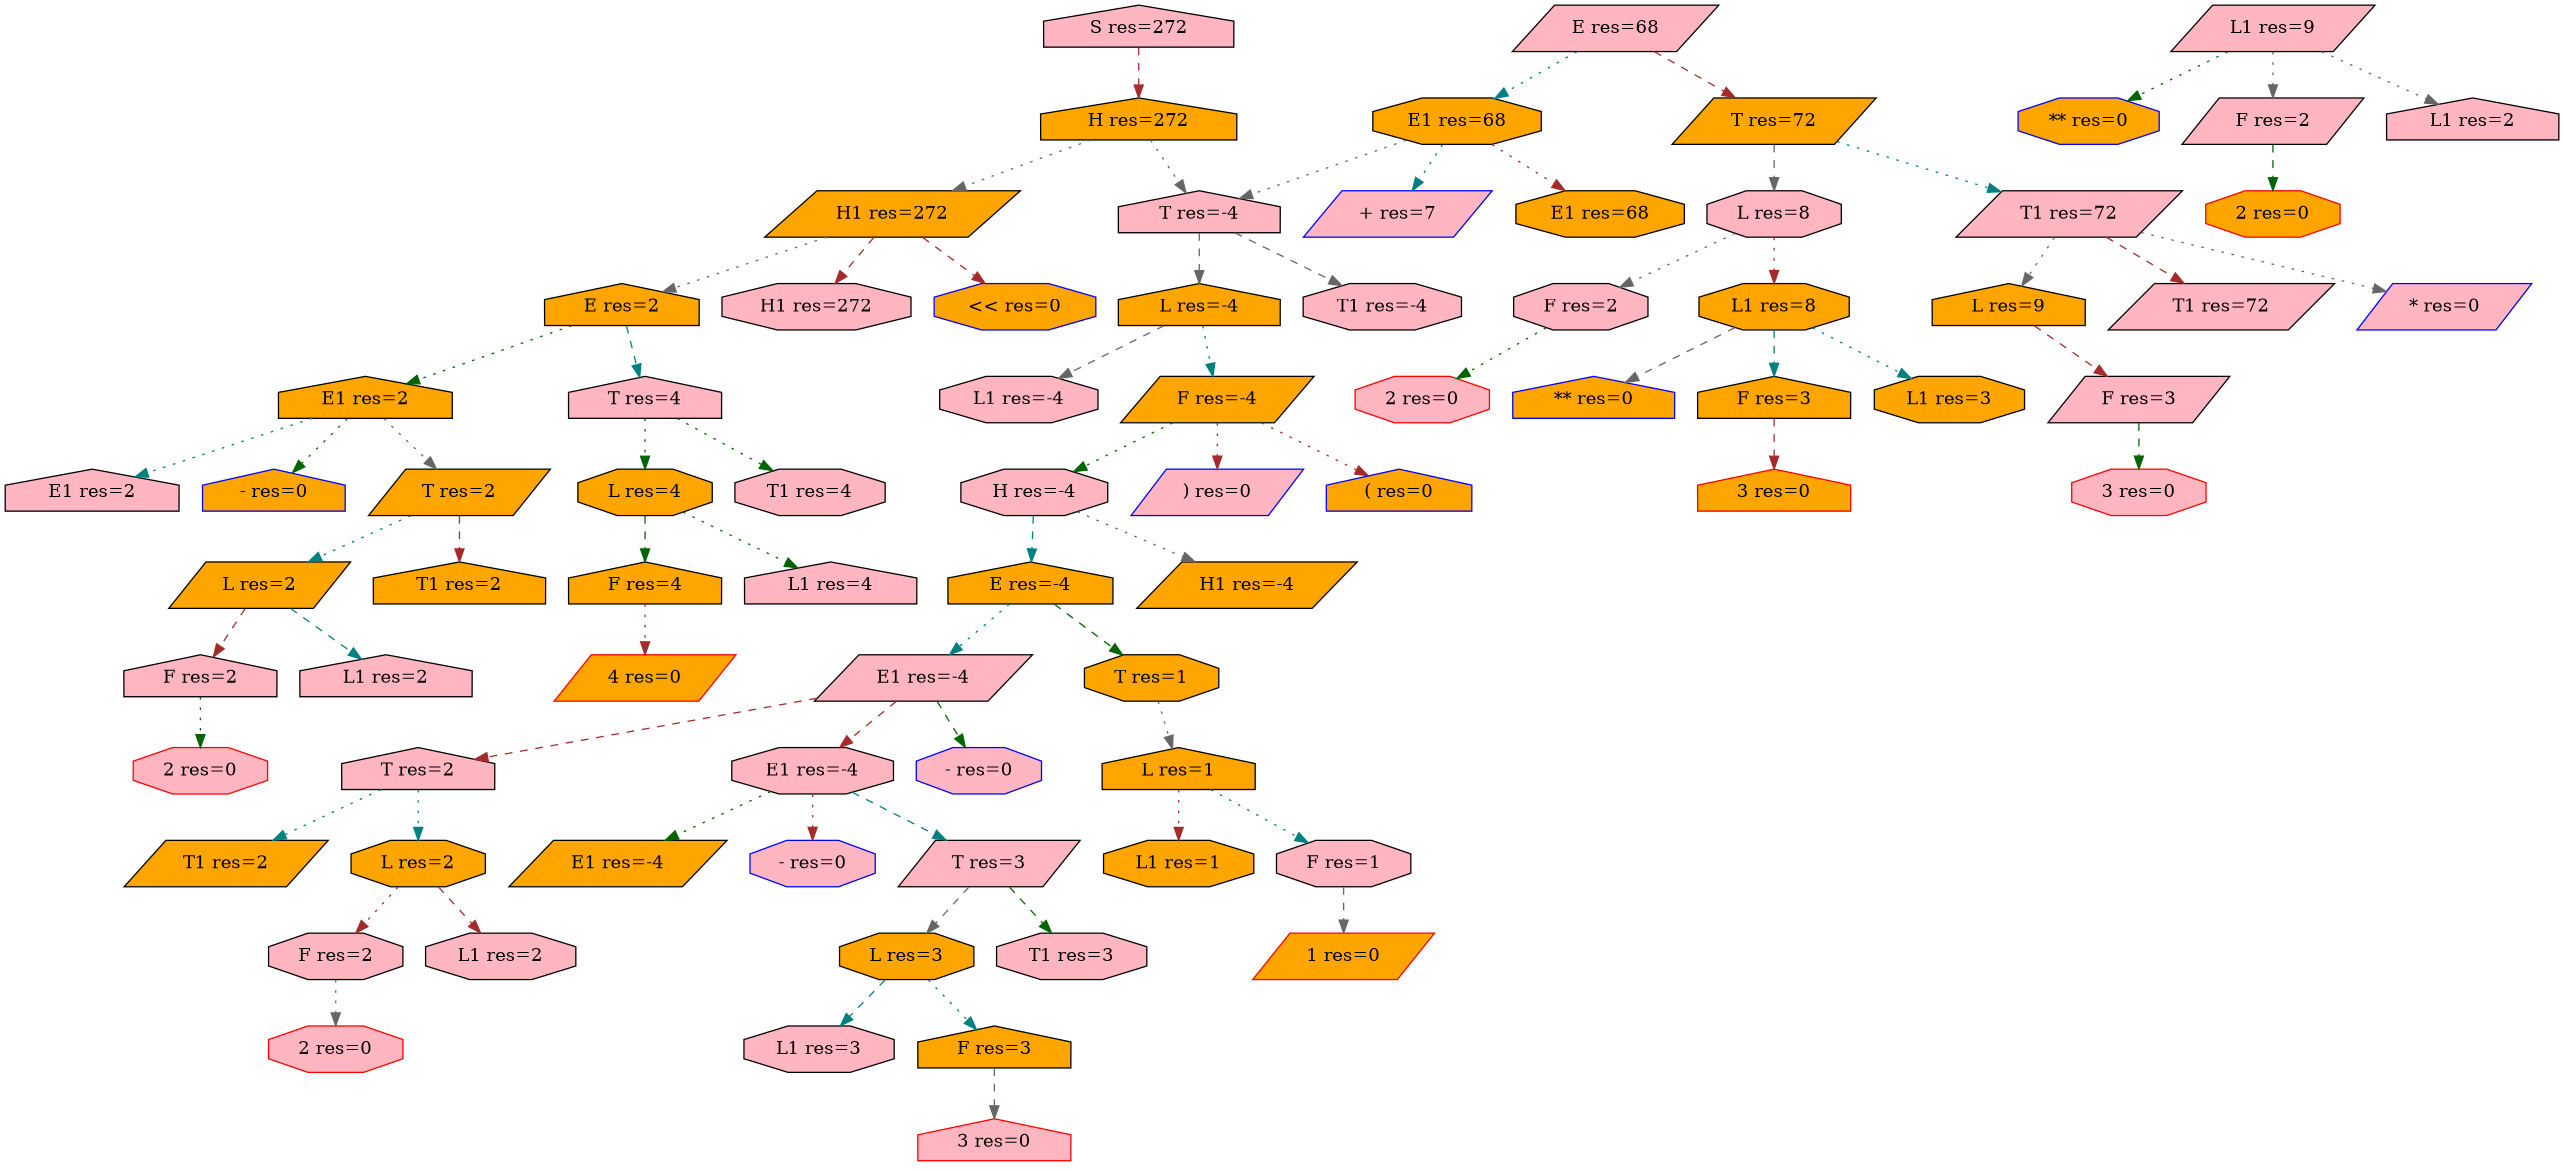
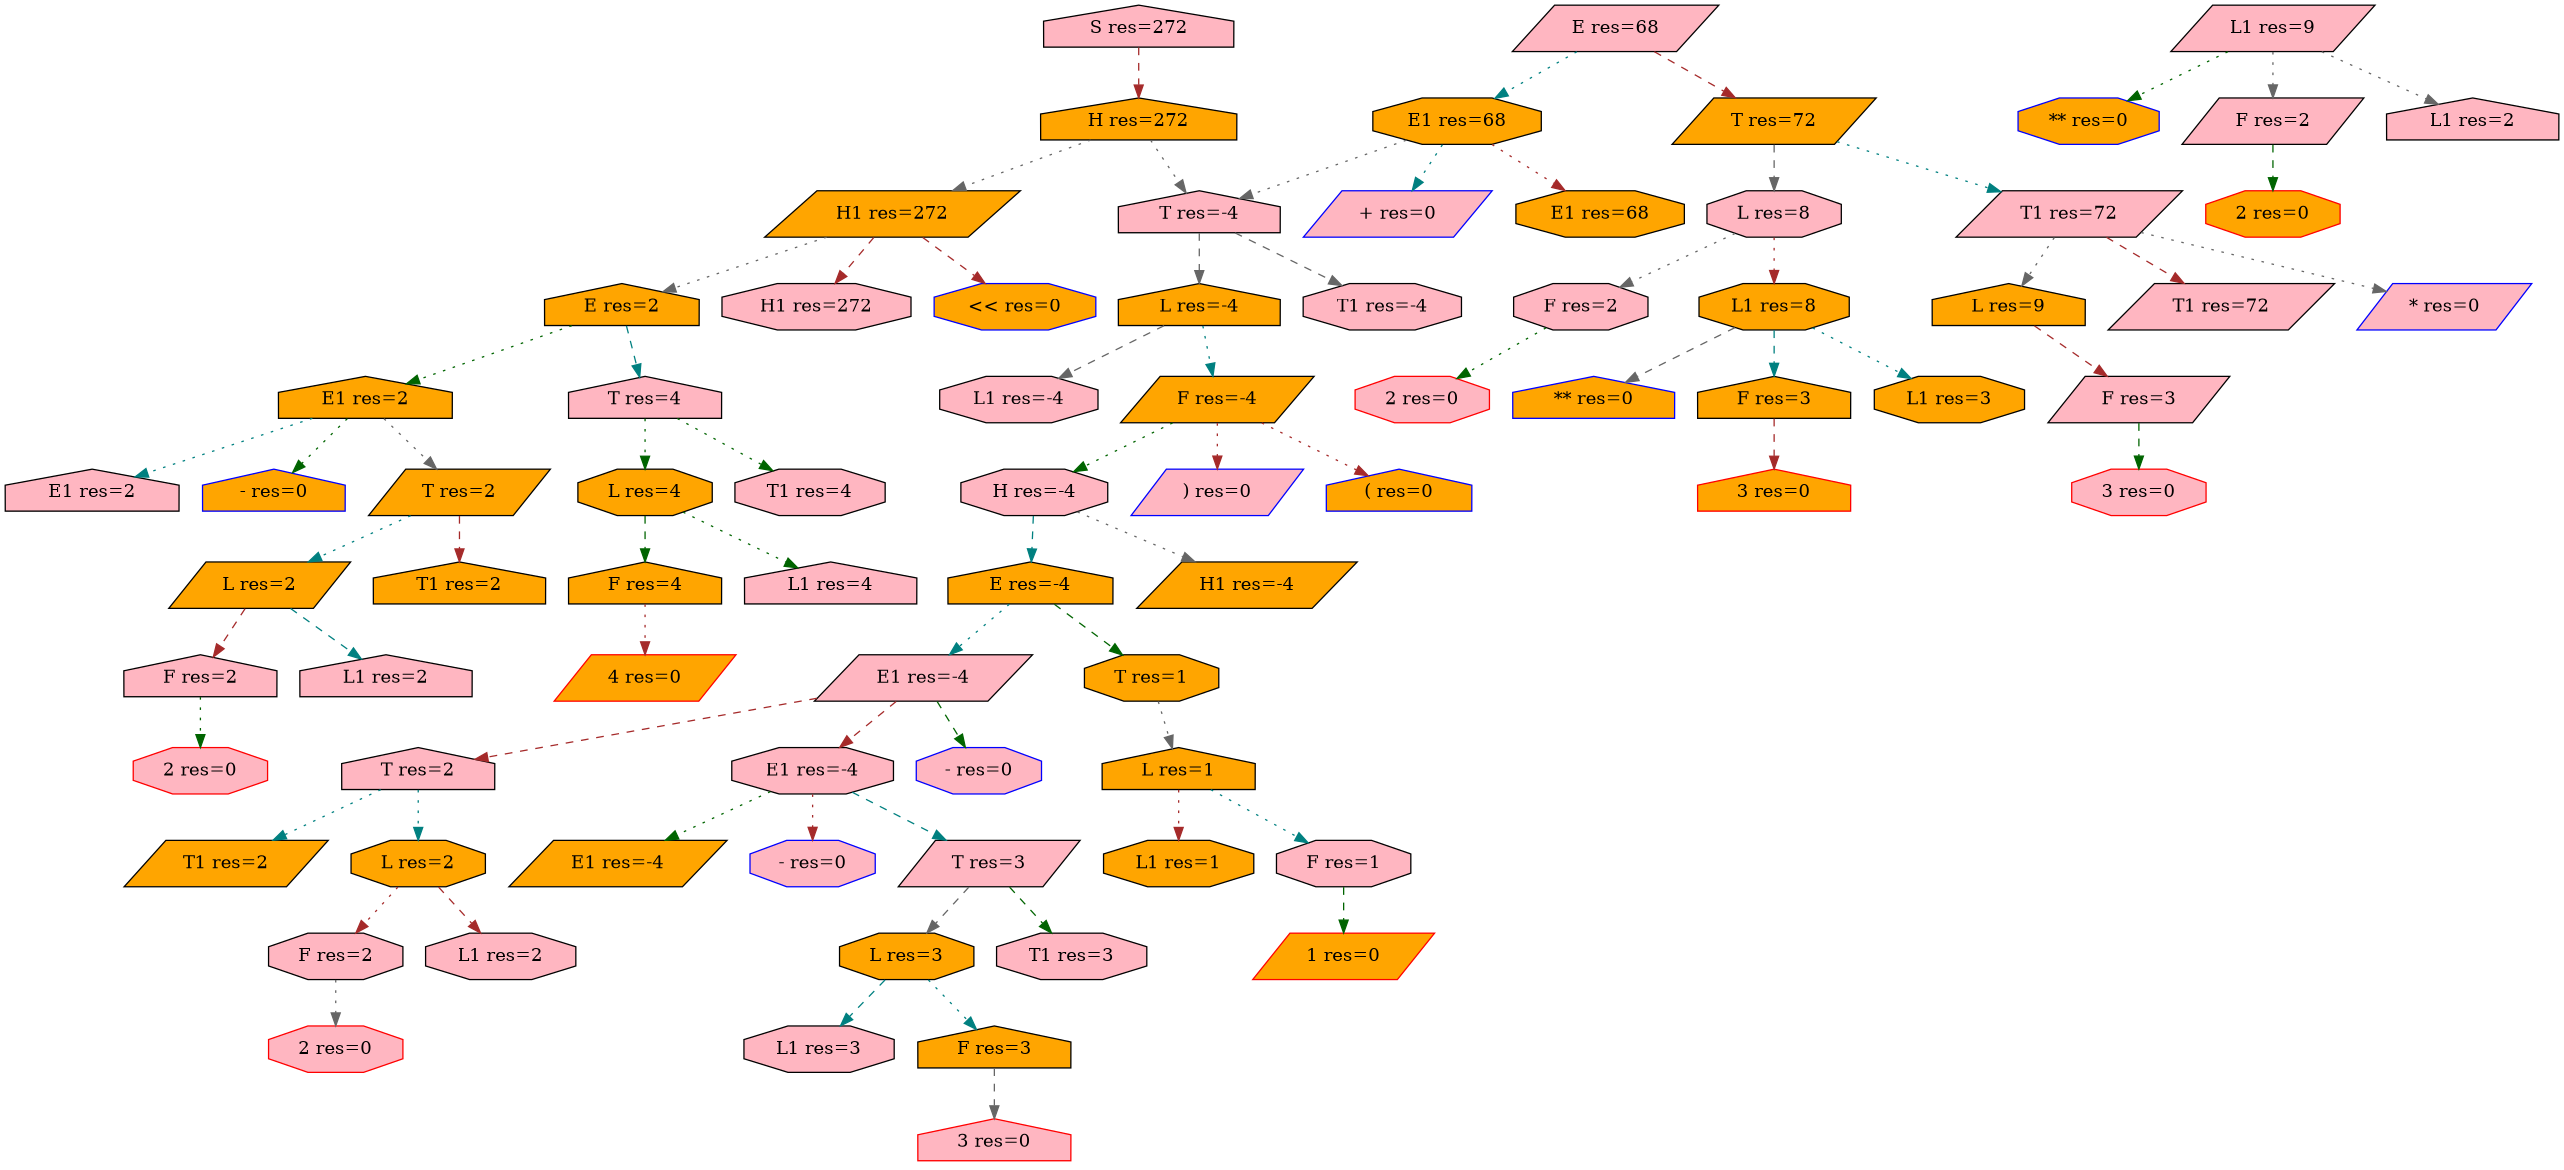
(1398, 214) -> (1398, 214)
(1344, 904) -> (1344, 904)
